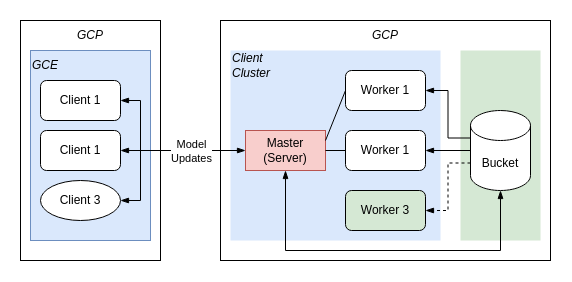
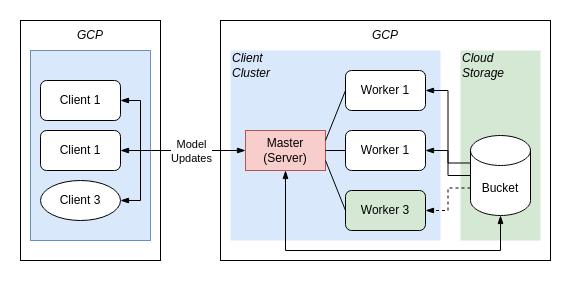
(61, 66) -> none
none -> (491, 66)
(501, 151) -> (501, 176)
none -> (335, 185)
